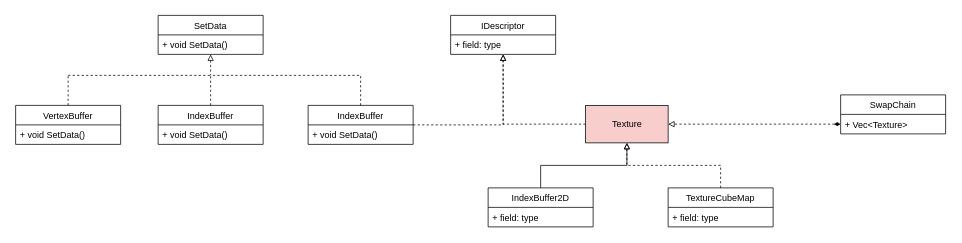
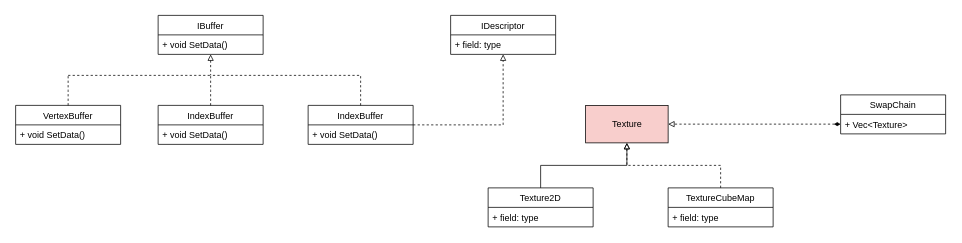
(210, 26) -> (210, 26)
(545, 124) -> none
(540, 198) -> (540, 198)
